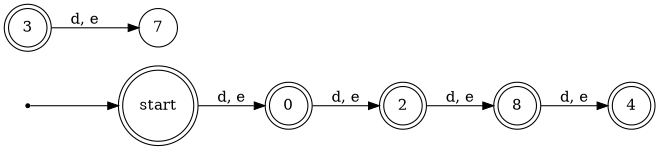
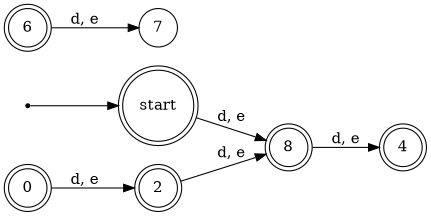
(28, 28) -> (28, 28)
(226, 106) -> (226, 127)
